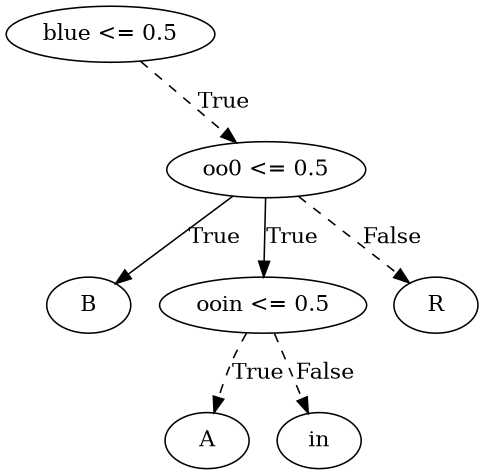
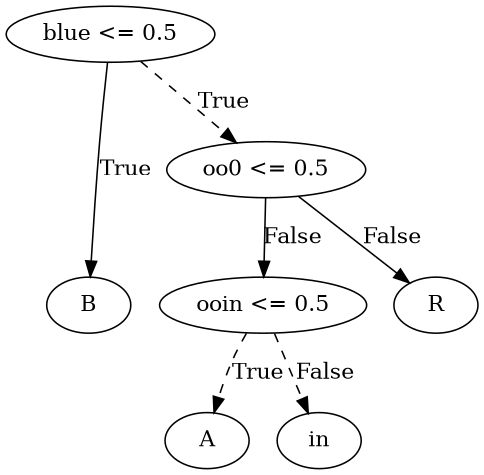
(181, 235) -> (98, 161)
(348, 235) -> (348, 235)
(293, 237) -> (293, 237)
